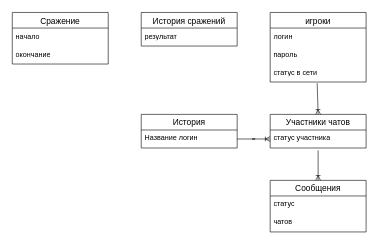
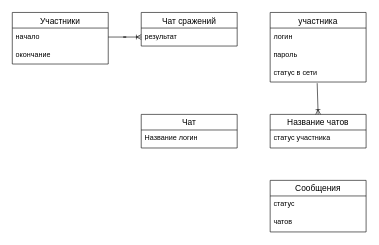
(60, 21) -> (60, 21)
(189, 21) -> (189, 21)
(318, 21) -> (318, 21)
none -> (127, 37)
(189, 123) -> (189, 123)
(318, 123) -> (318, 123)
(256, 139) -> none
(318, 176) -> none
